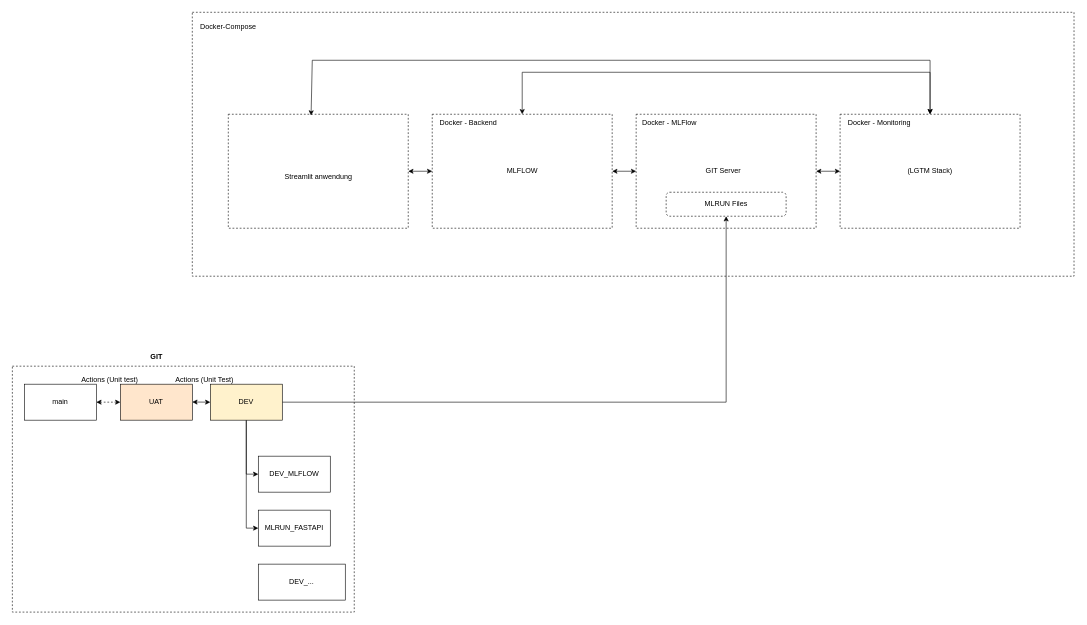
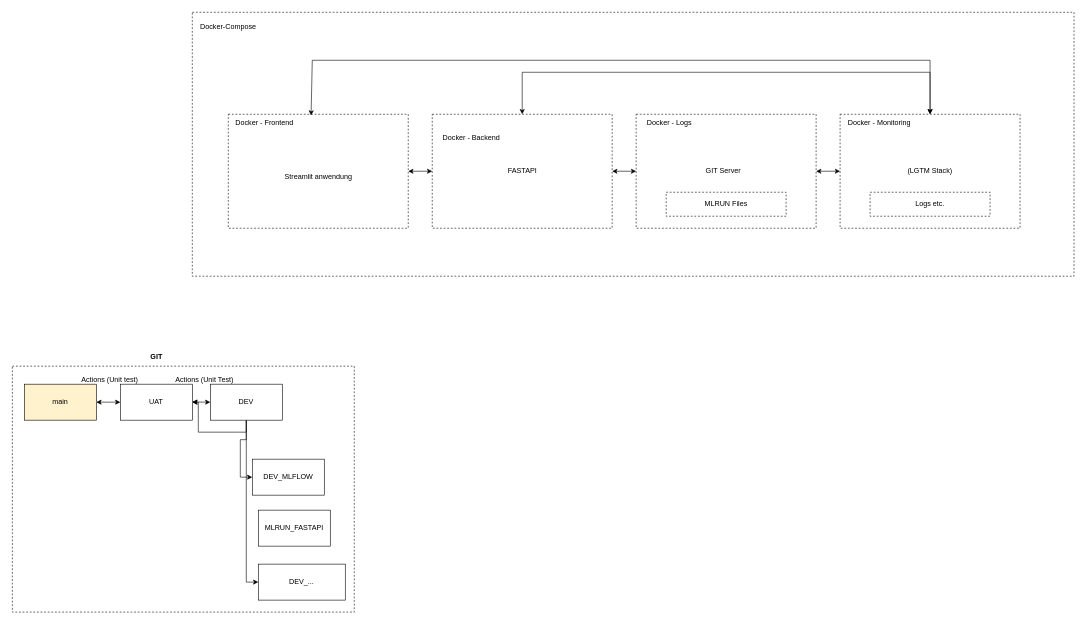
none -> (264, 123)
(468, 123) -> (471, 138)
(670, 123) -> (670, 123)
(523, 171) -> (523, 171)
(726, 204) -> (726, 204)
none -> (930, 204)
(726, 221) -> (248, 582)
(60, 402) -> (60, 402)
(108, 402) -> (108, 402)
(156, 402) -> (156, 402)
(246, 402) -> (246, 402)
(294, 474) -> (288, 477)
(252, 528) -> (207, 432)
